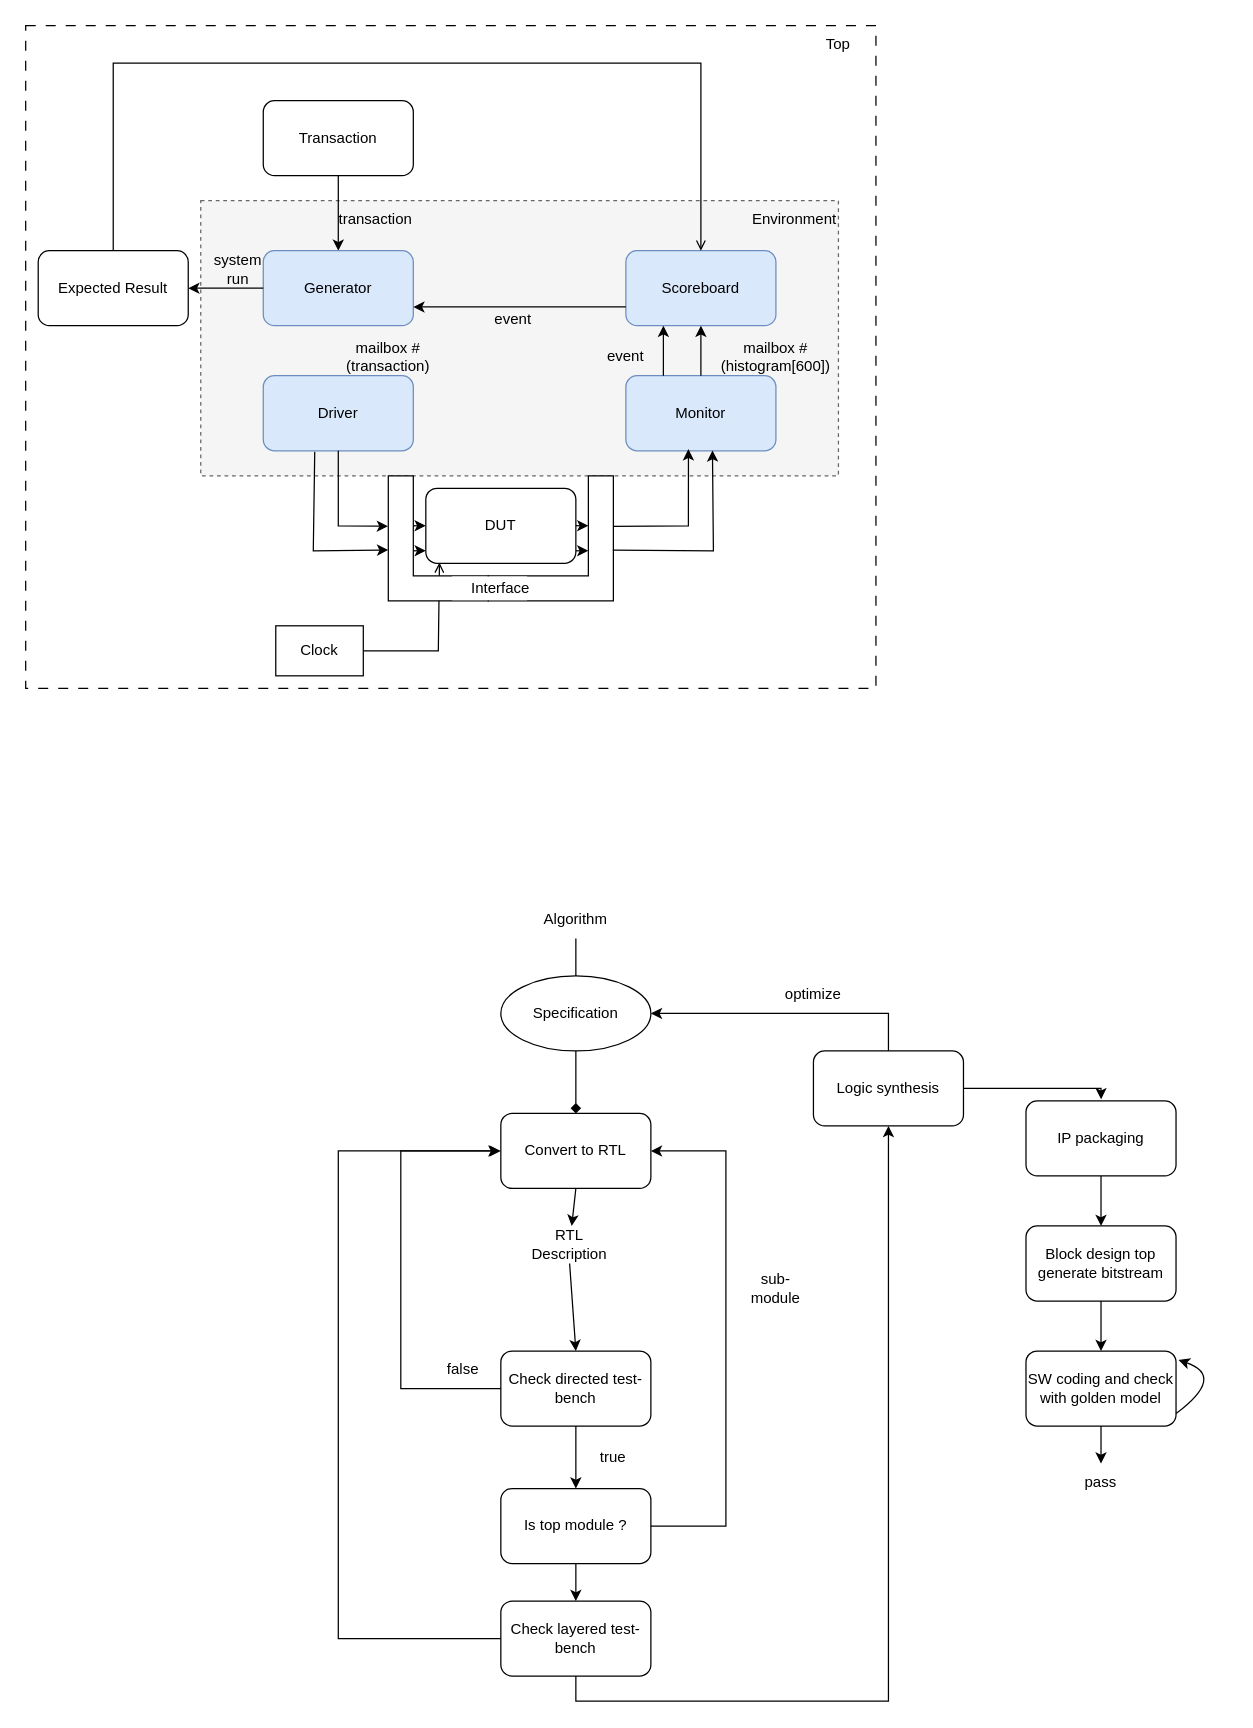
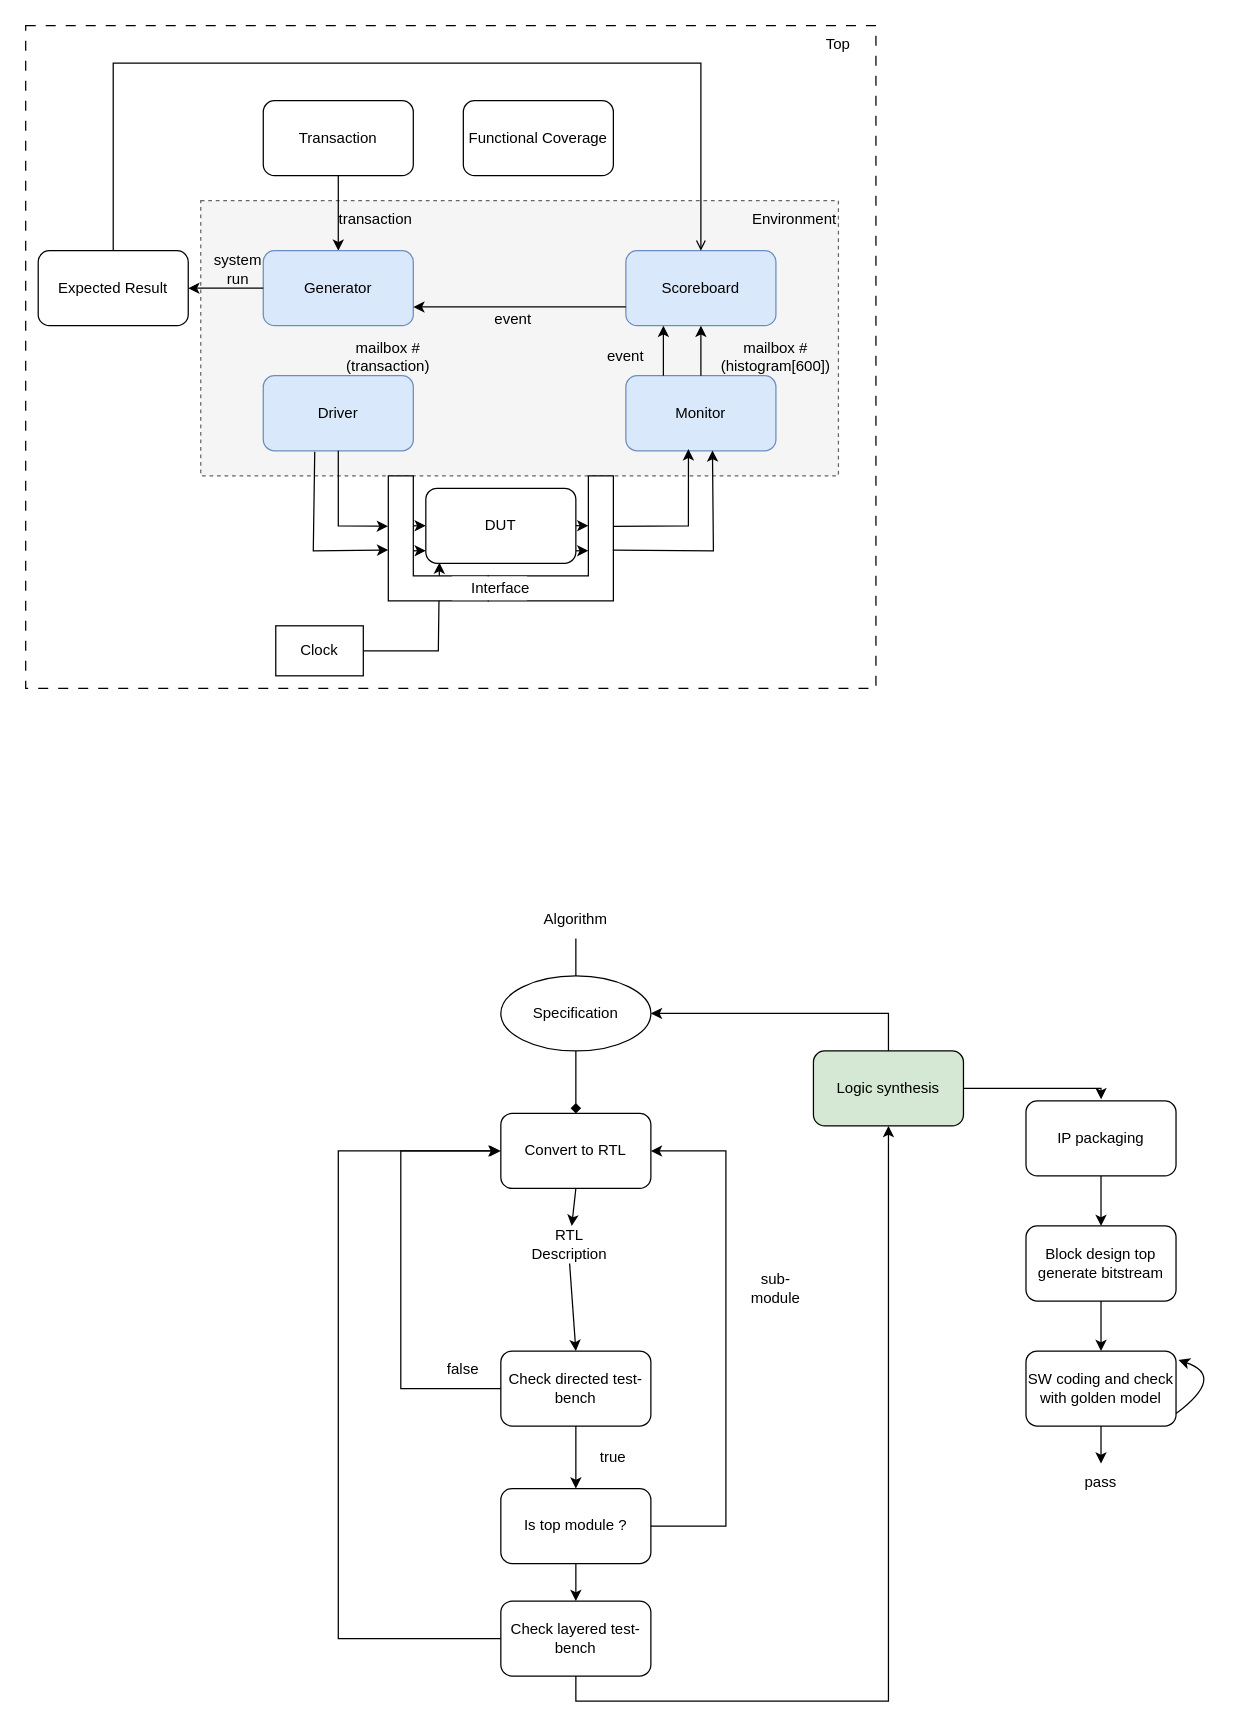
none -> (538, 138)
(439, 569) -> (439, 572)
(813, 994) -> none
(888, 1088) -> (888, 1088)
